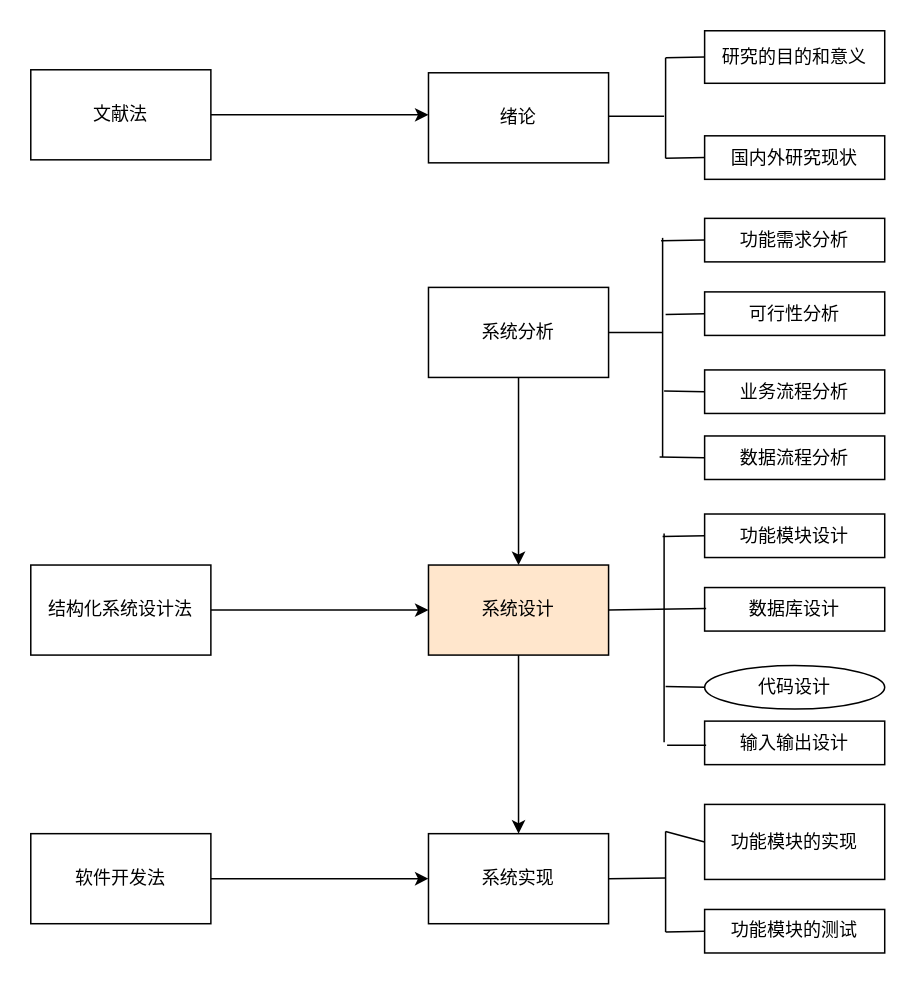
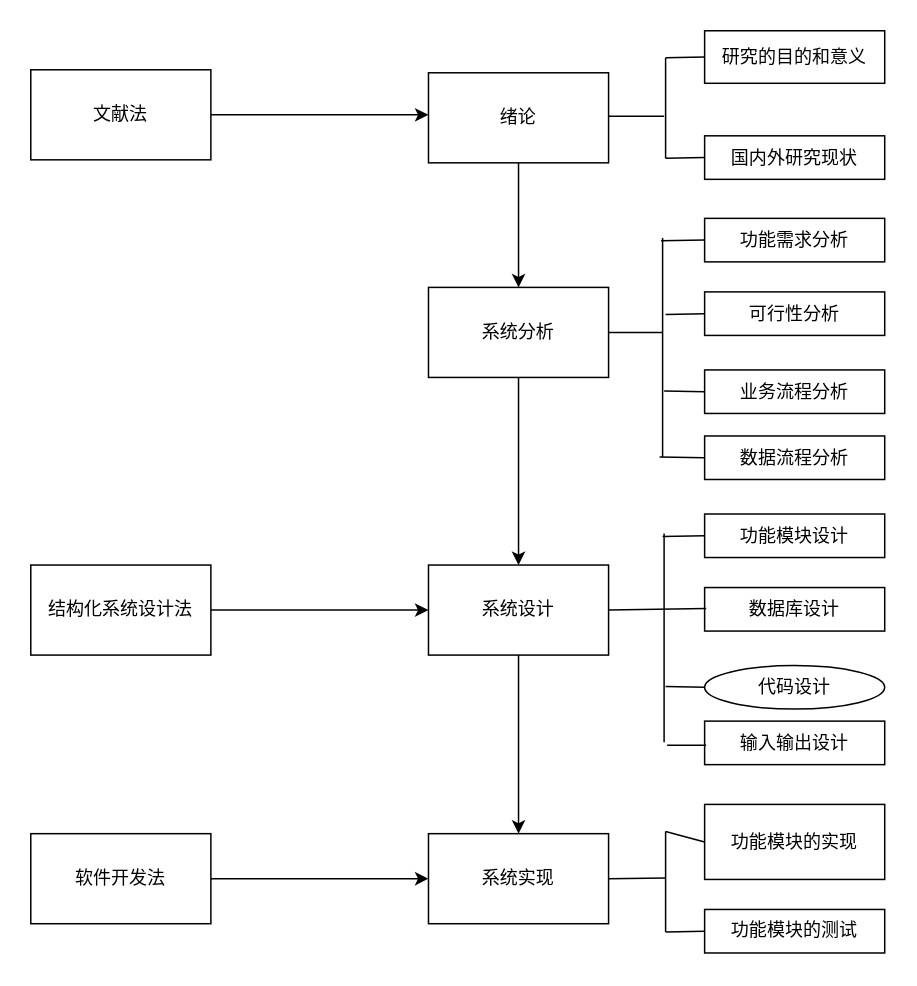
none -> (518, 220)
(518, 610) -> (518, 610)
